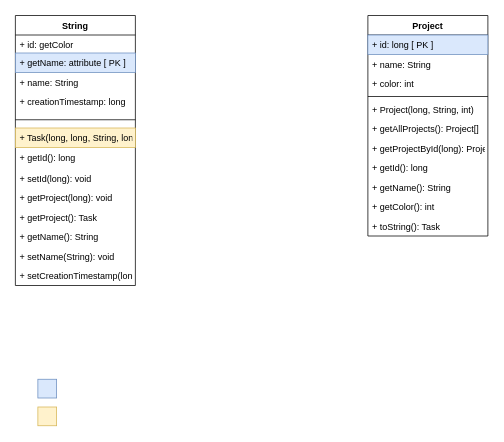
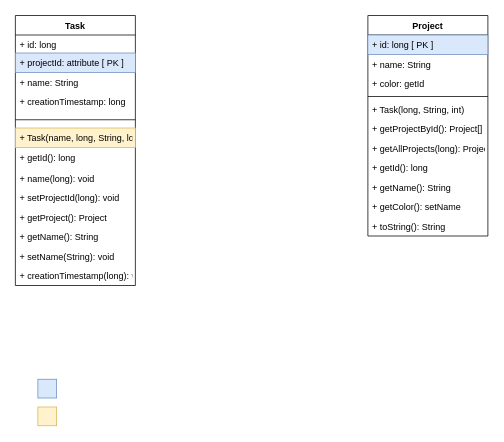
(75, 26) -> (75, 26)
(49, 45) -> (39, 45)
(79, 63) -> (84, 63)
(396, 84) -> (403, 84)
(433, 110) -> (426, 110)
(439, 129) -> (442, 129)
(101, 138) -> (103, 138)
(445, 149) -> (443, 149)
(62, 179) -> (59, 179)
(74, 198) -> (79, 198)
(409, 207) -> (420, 207)
(66, 218) -> (74, 218)
(413, 227) -> (417, 227)
(97, 276) -> (89, 276)
